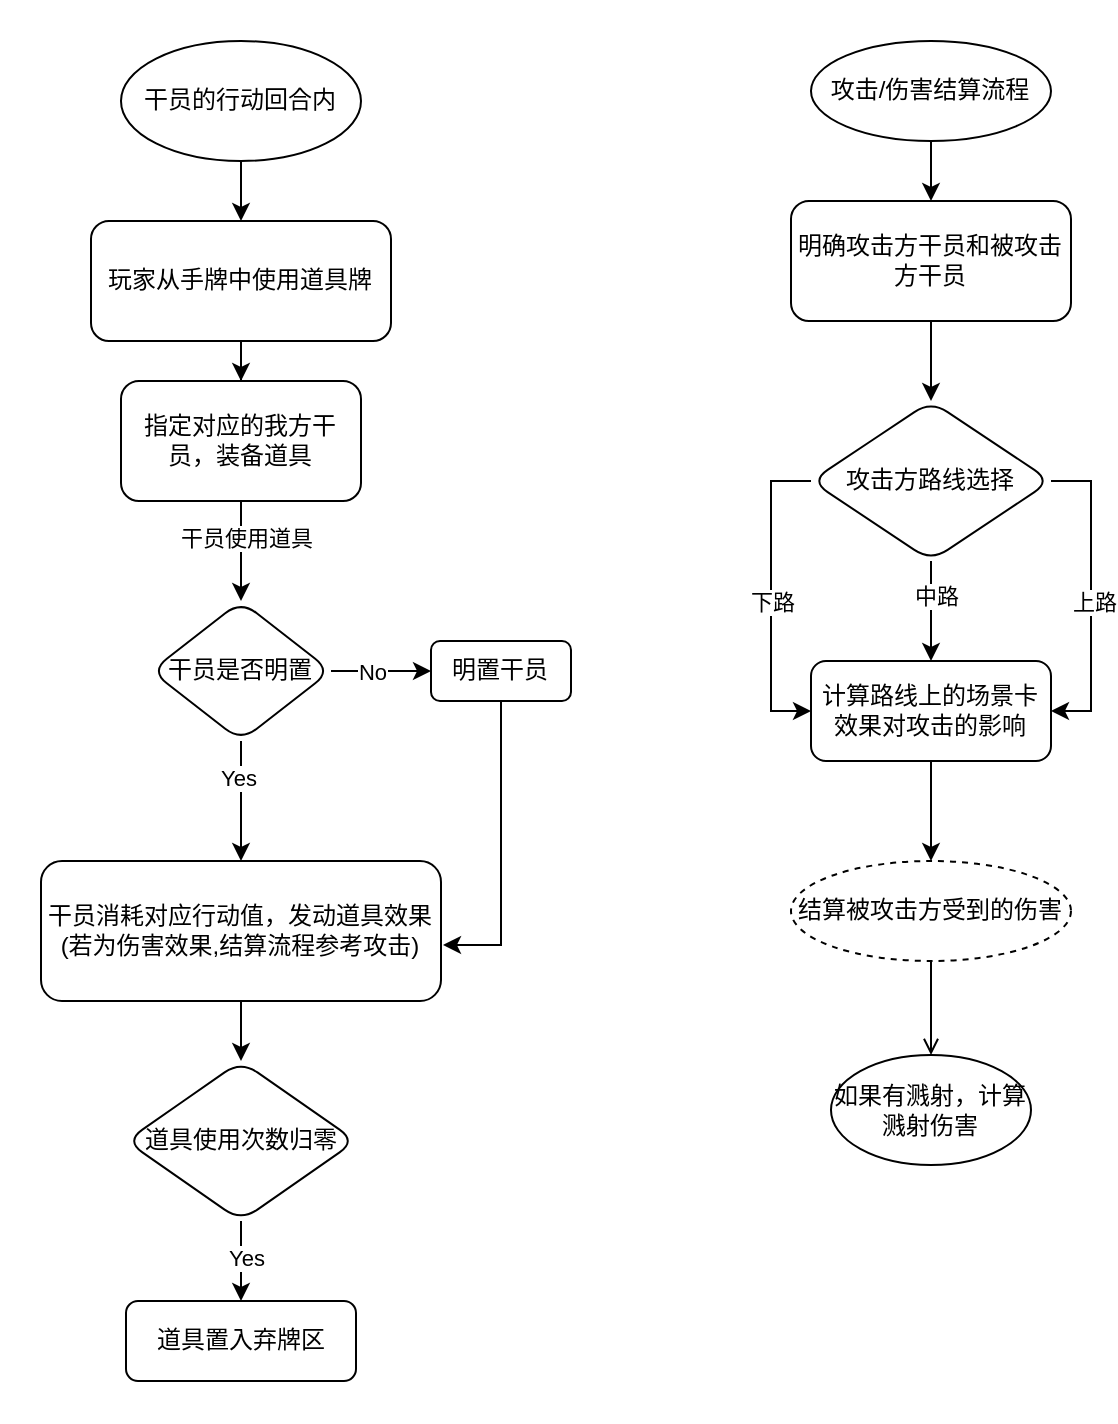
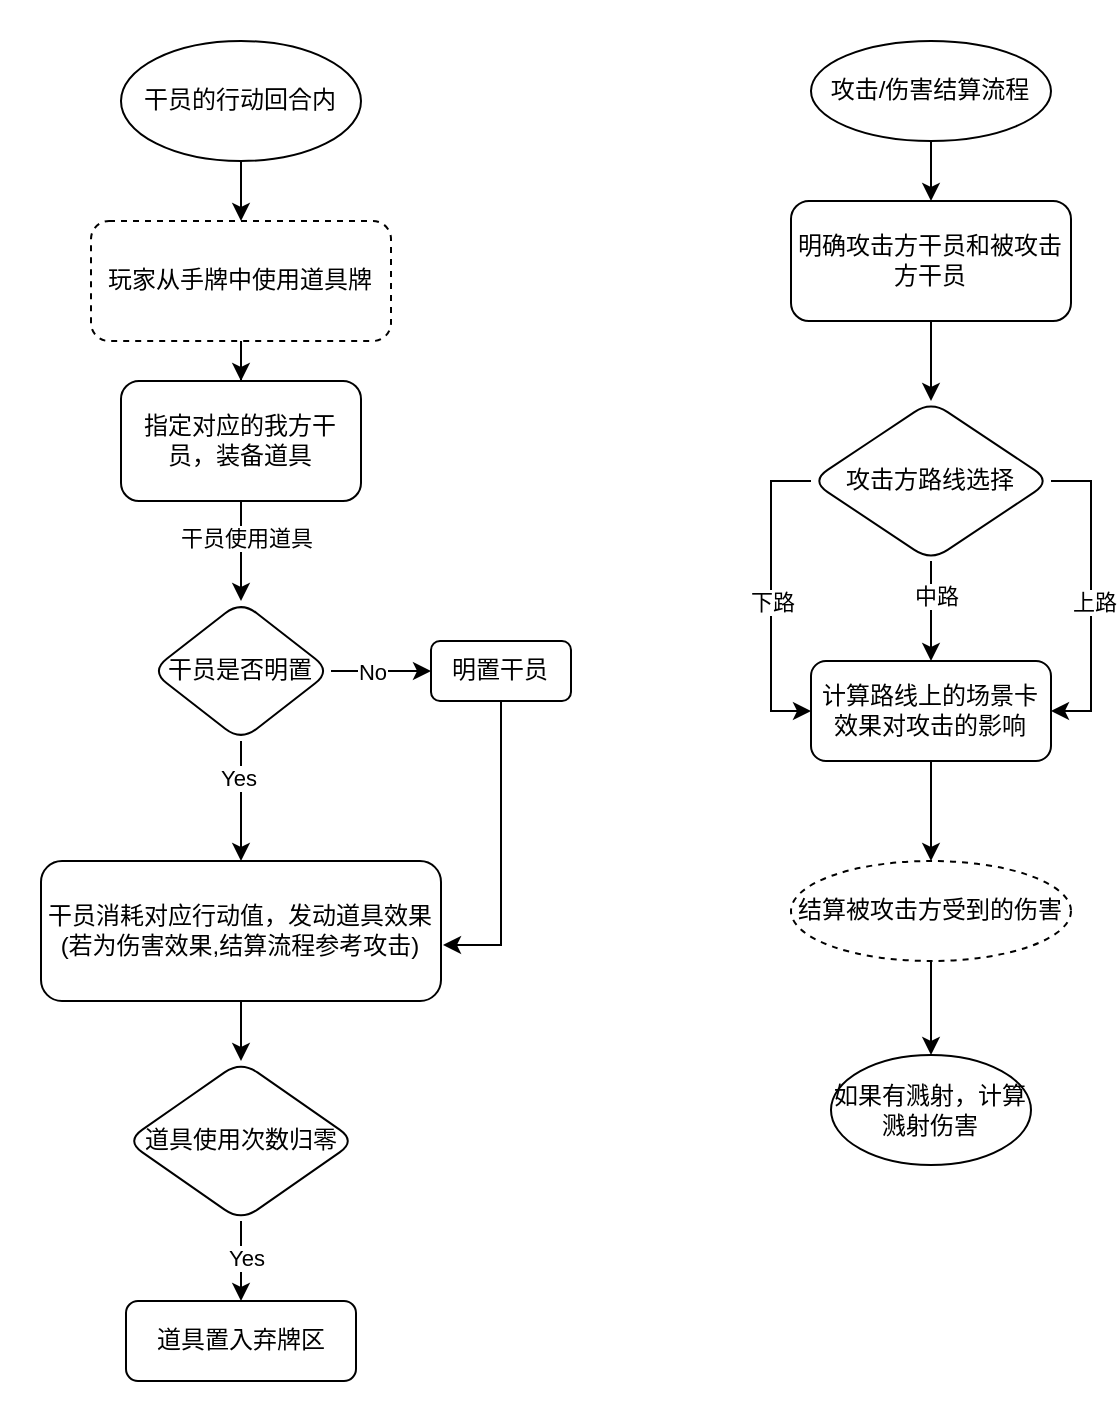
(241, 281) -> (241, 281)
(931, 1042) -> (931, 1040)
